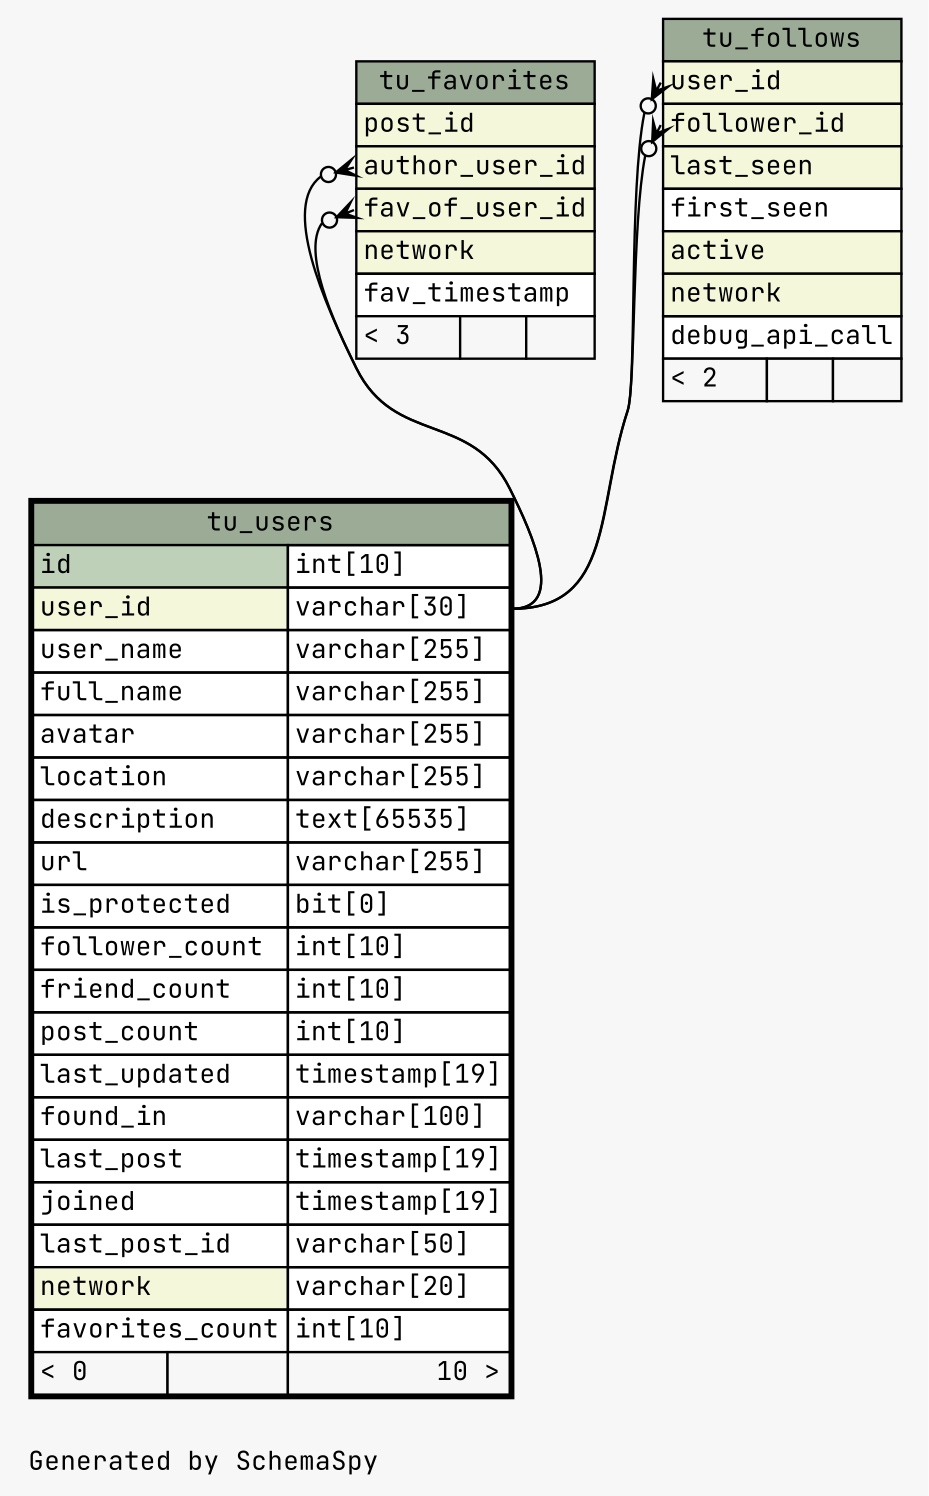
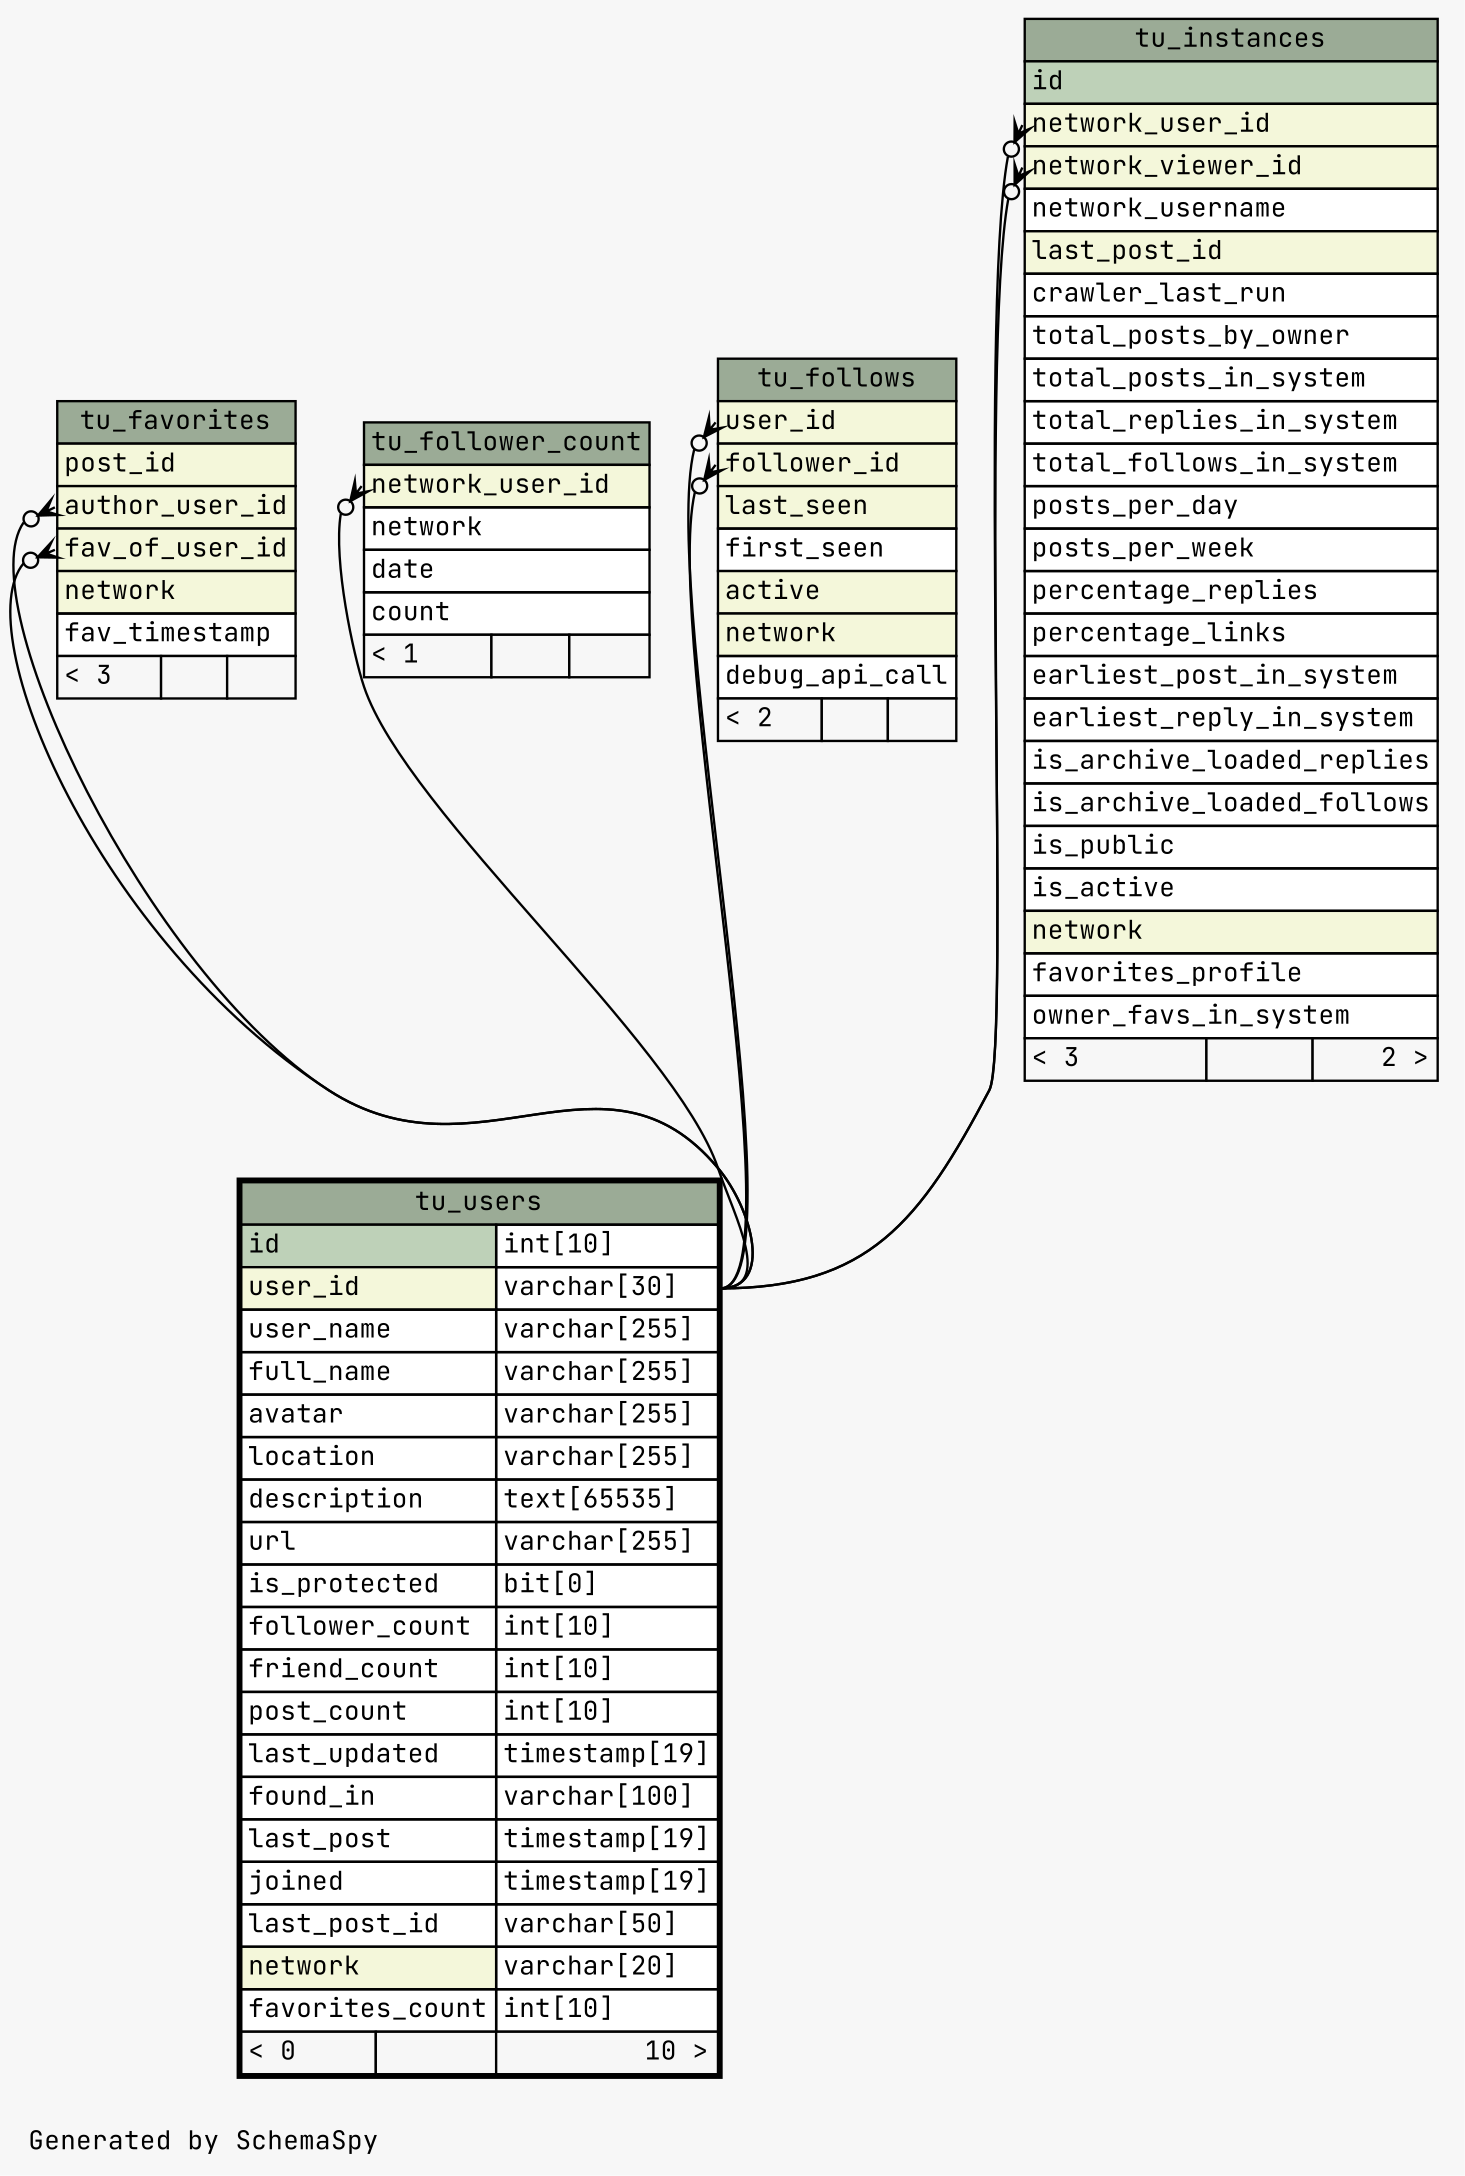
none -> (506, 550)
none -> (1230, 550)
